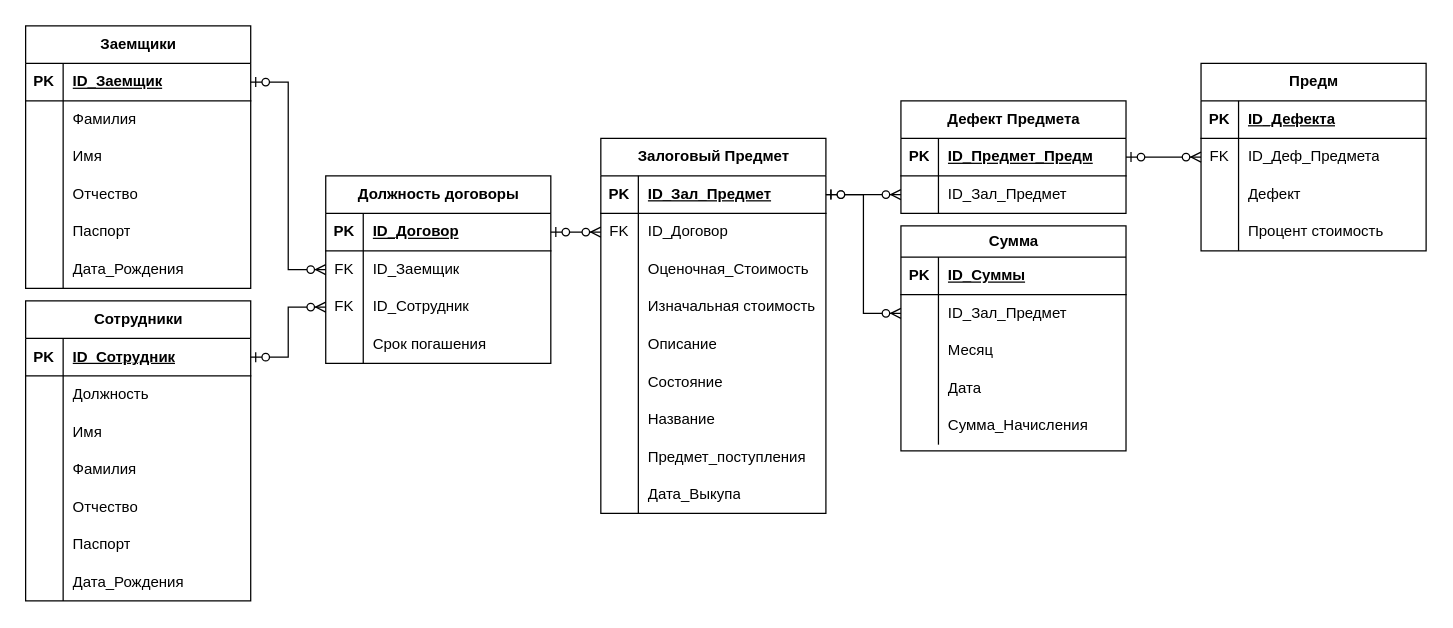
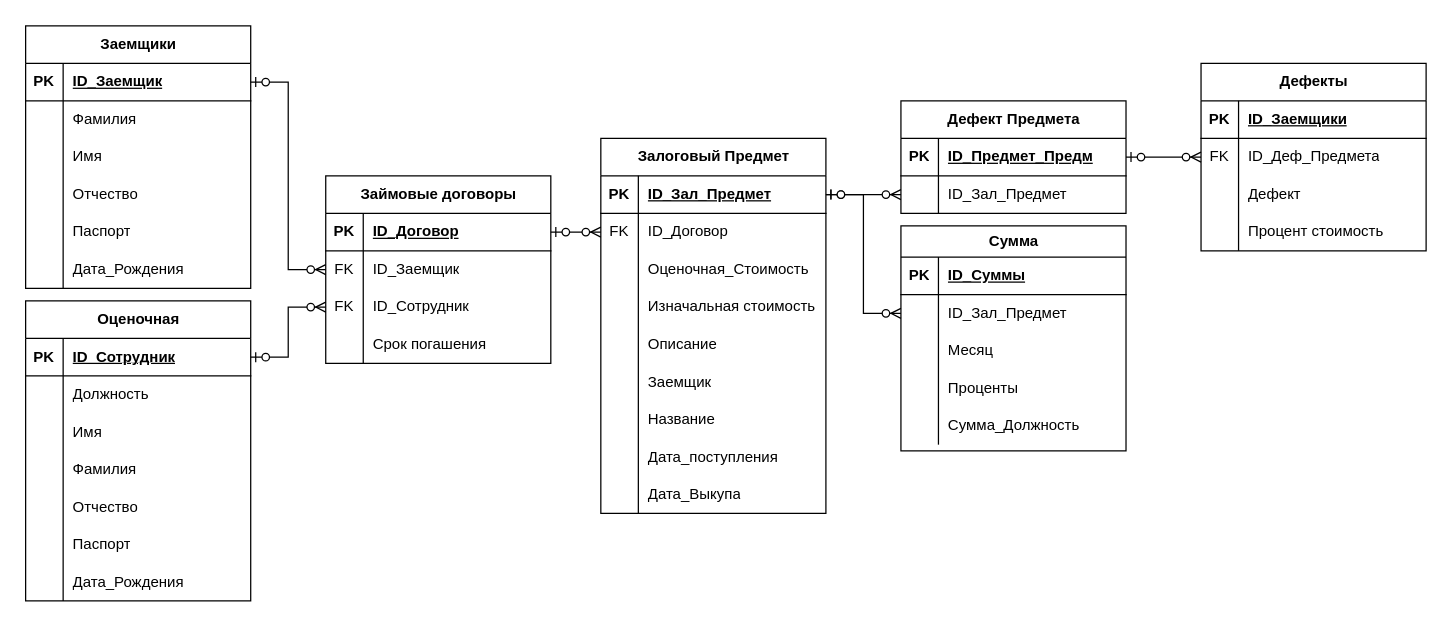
(1314, 82) -> (1314, 82)
(1290, 119) -> (1294, 119)
(439, 194) -> (439, 194)
(139, 319) -> (139, 319)
(686, 382) -> (678, 382)
(965, 388) -> (982, 388)
(1015, 426) -> (1011, 426)
(728, 457) -> (715, 457)
